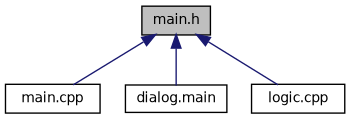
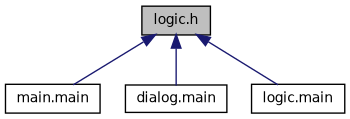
(176, 21) -> (176, 21)
(53, 99) -> (53, 99)
(298, 99) -> (298, 99)
